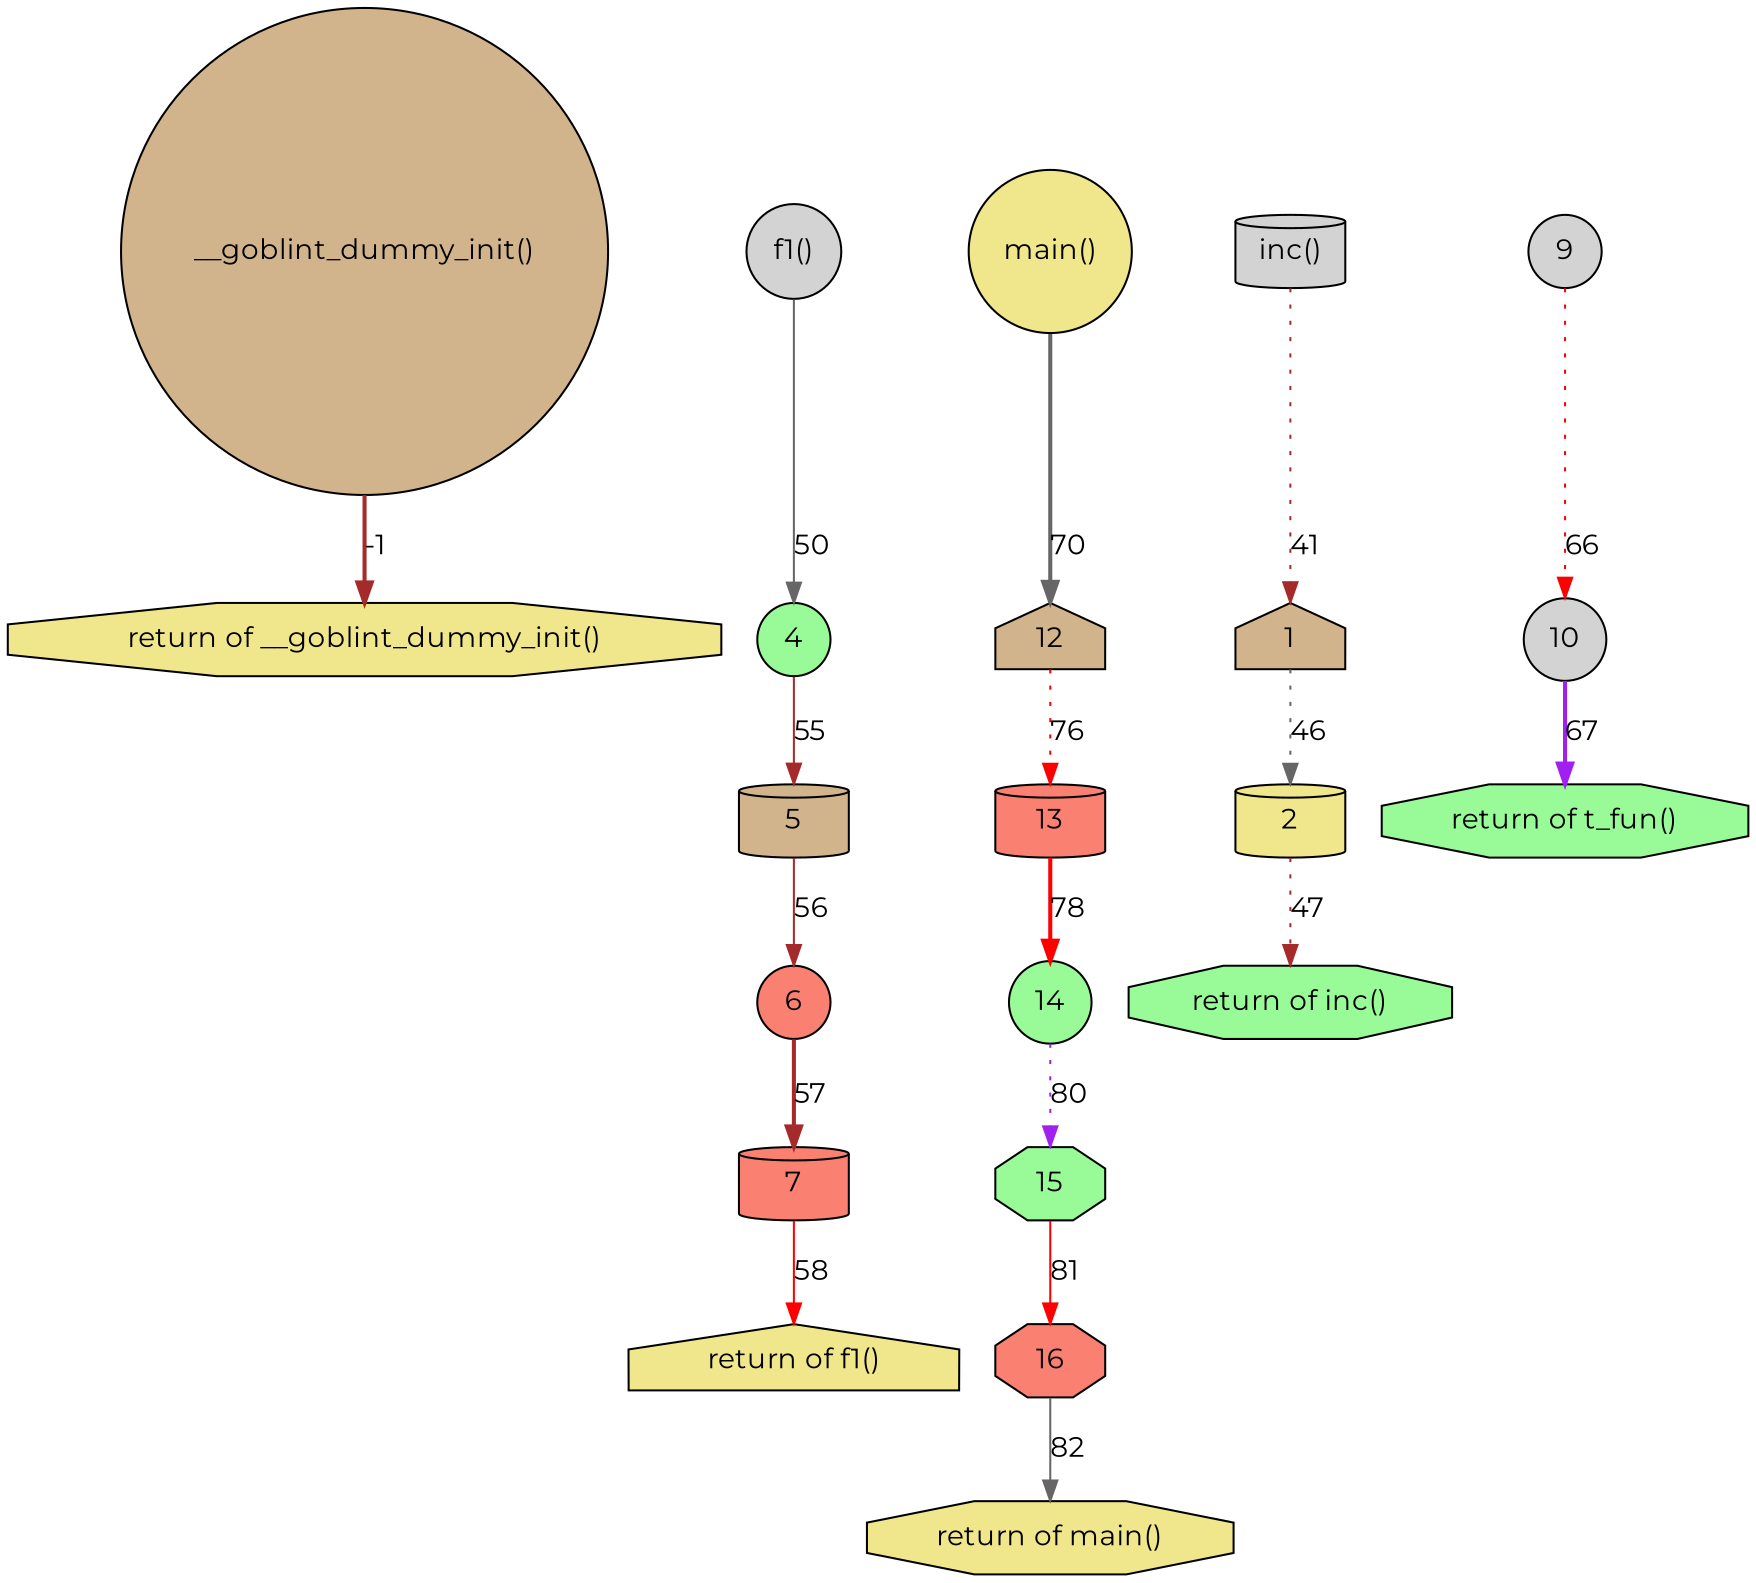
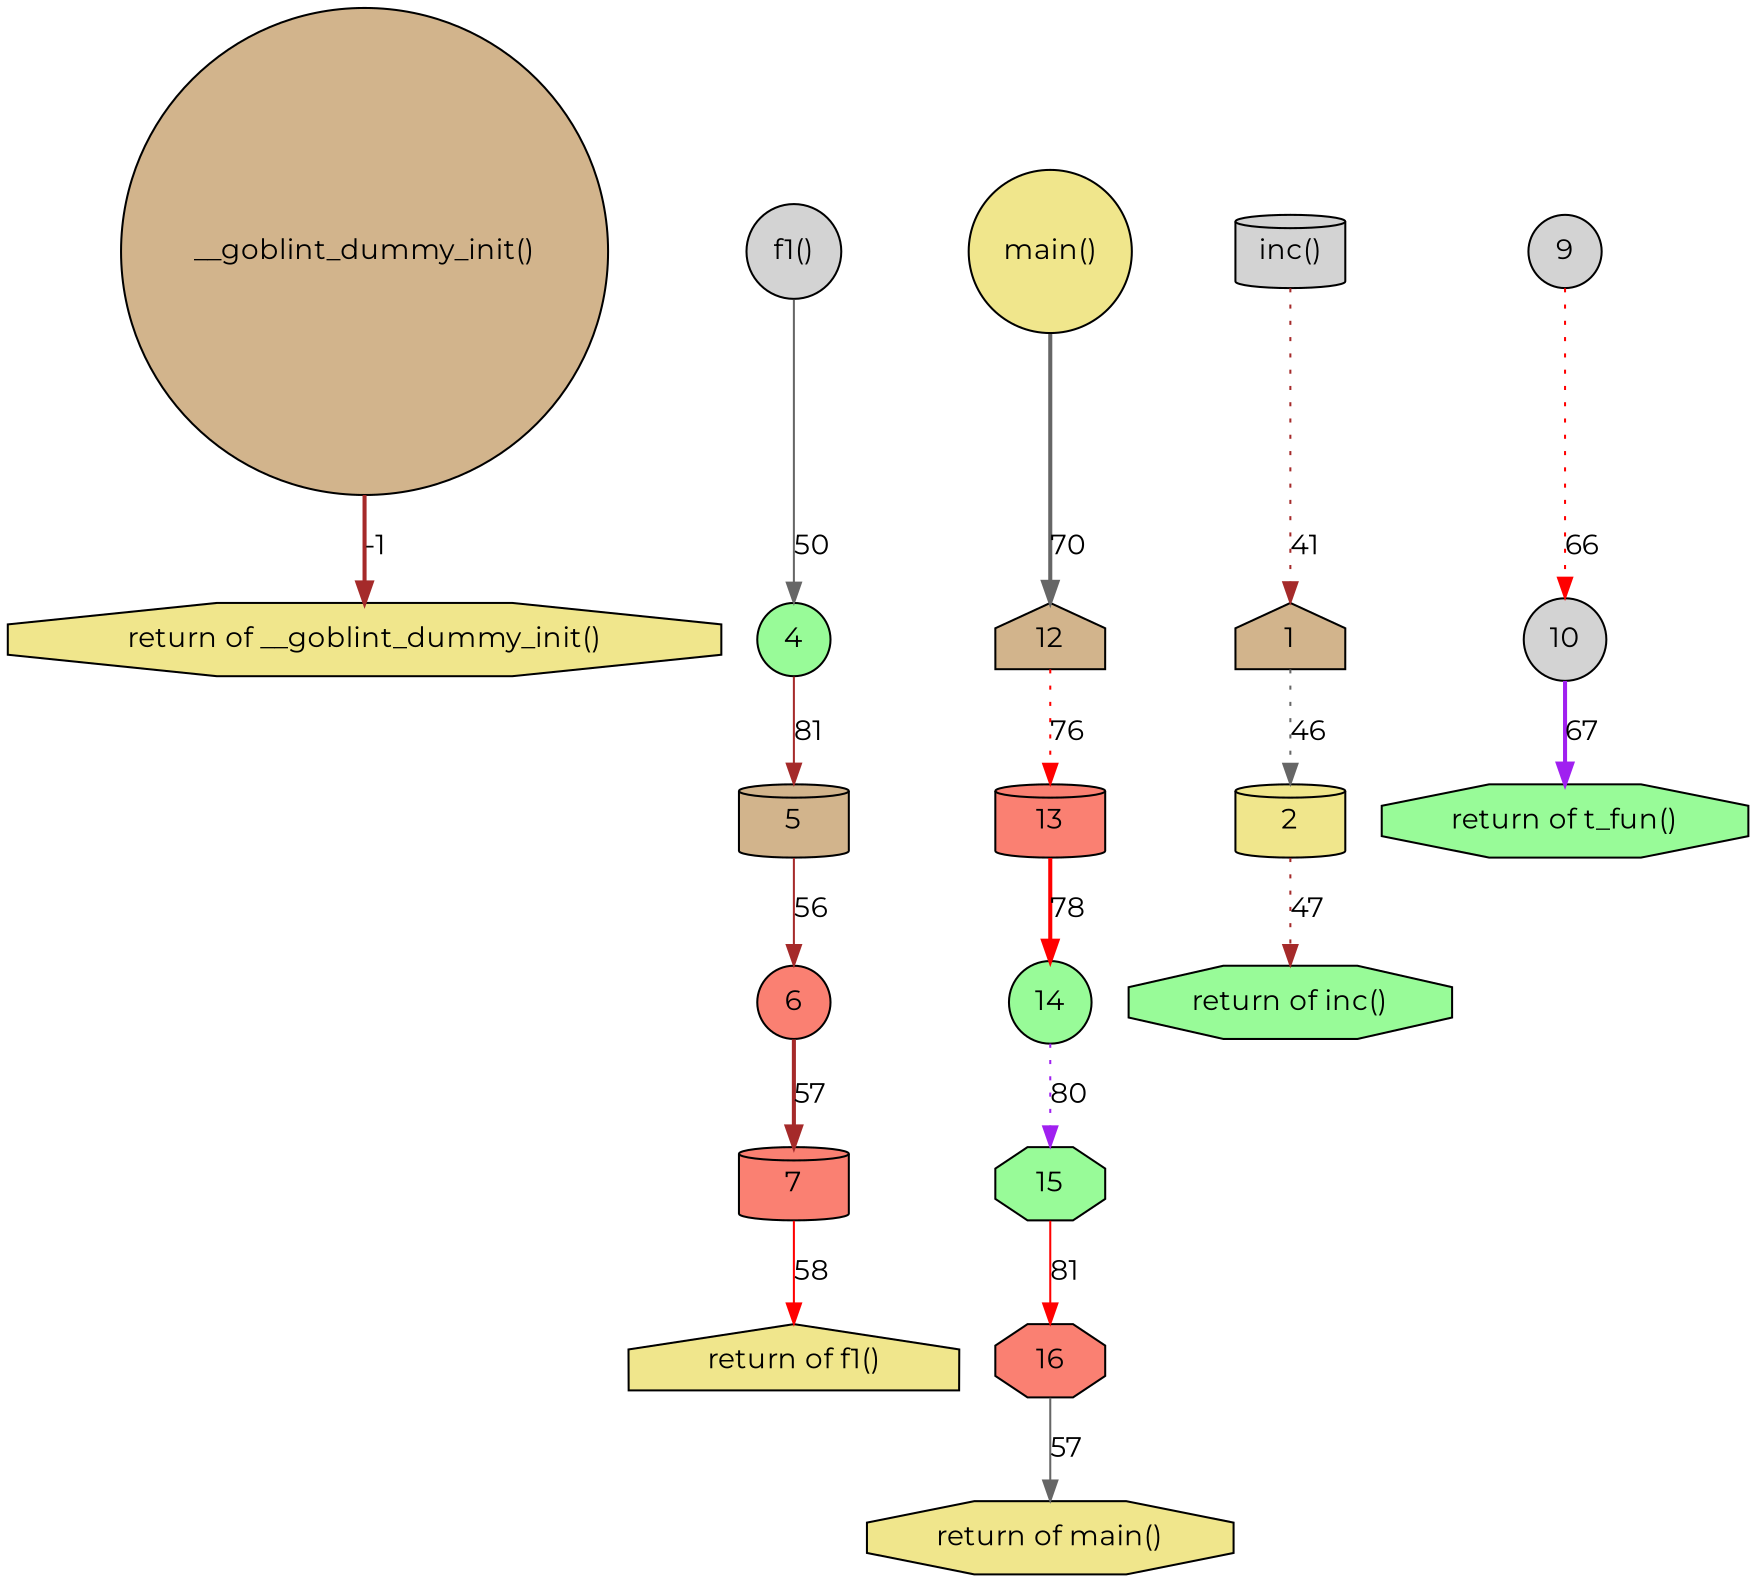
(810, 732) -> (809, 732)
(1069, 1449) -> (1067, 1449)
